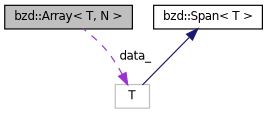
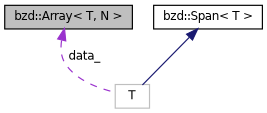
(105, 49) -> (77, 76)
